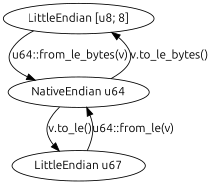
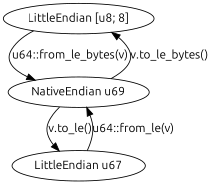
(79, 92) -> (79, 92)
